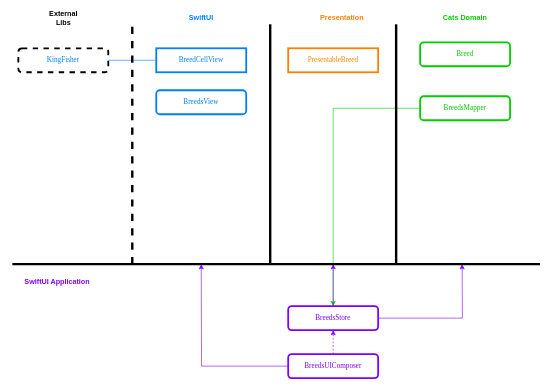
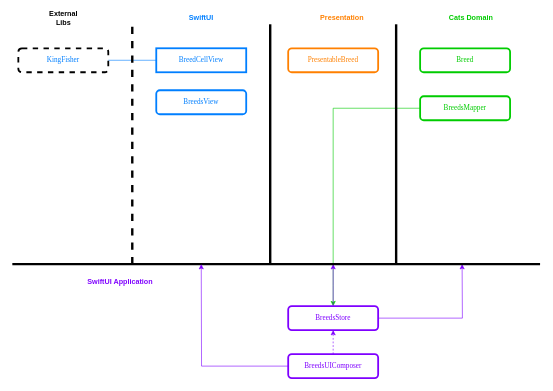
(465, 18) -> (471, 18)
(465, 54) -> (465, 60)
(333, 60) -> (333, 60)
(57, 282) -> (120, 282)
